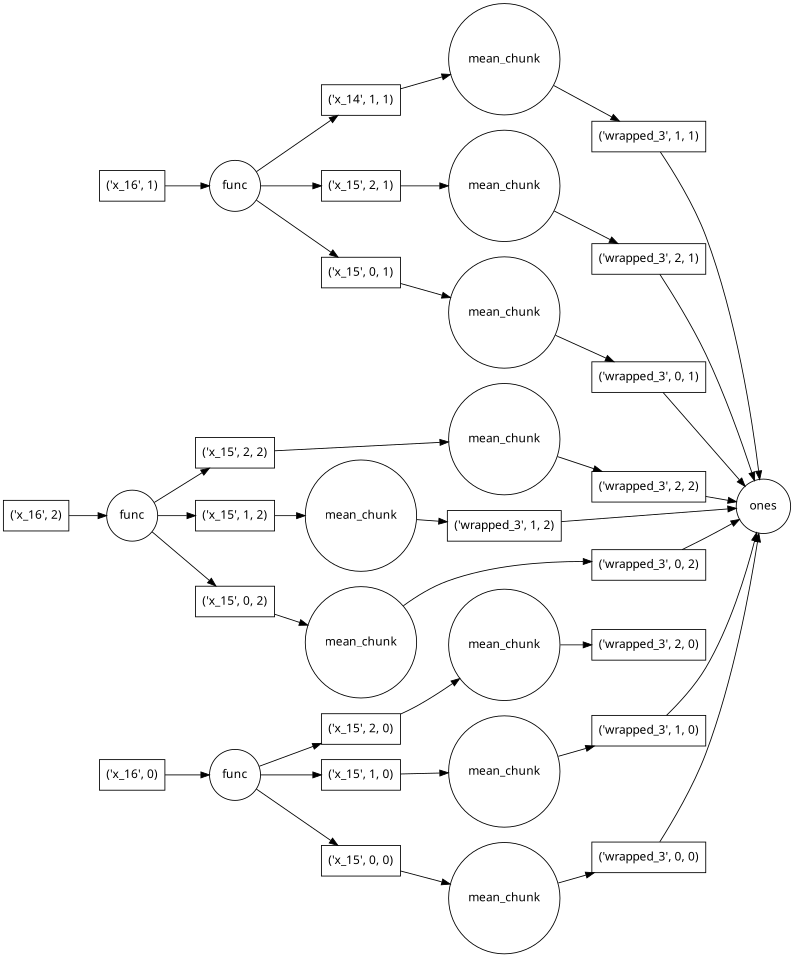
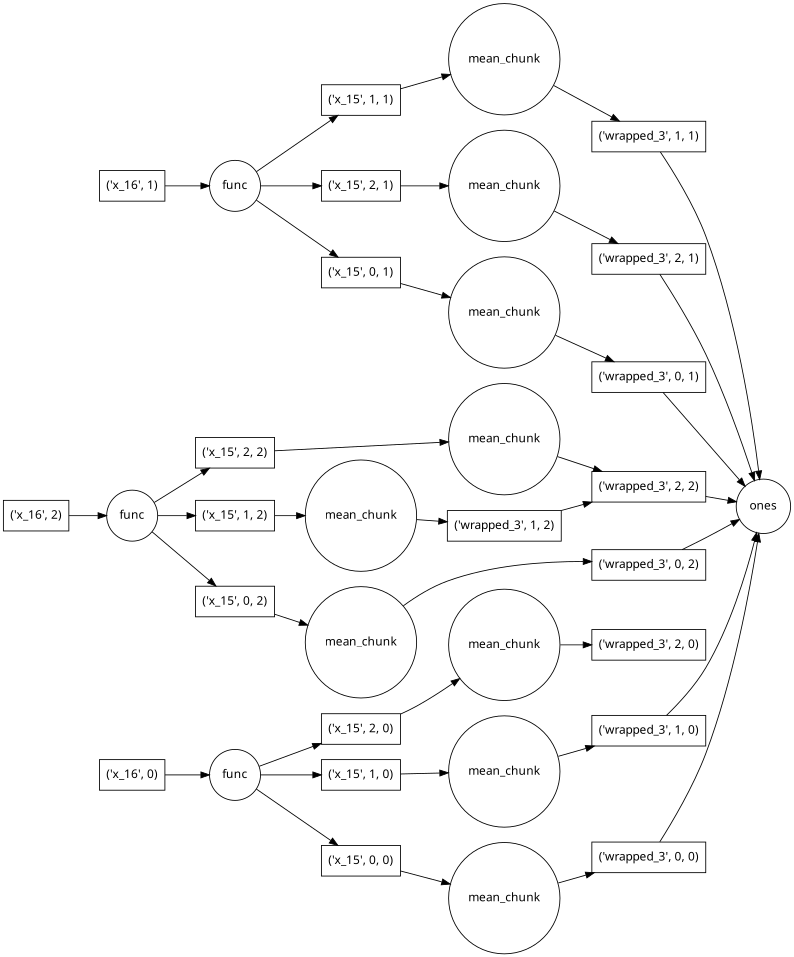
(361, 100) -> (361, 100)
(645, 515) -> (572, 507)
